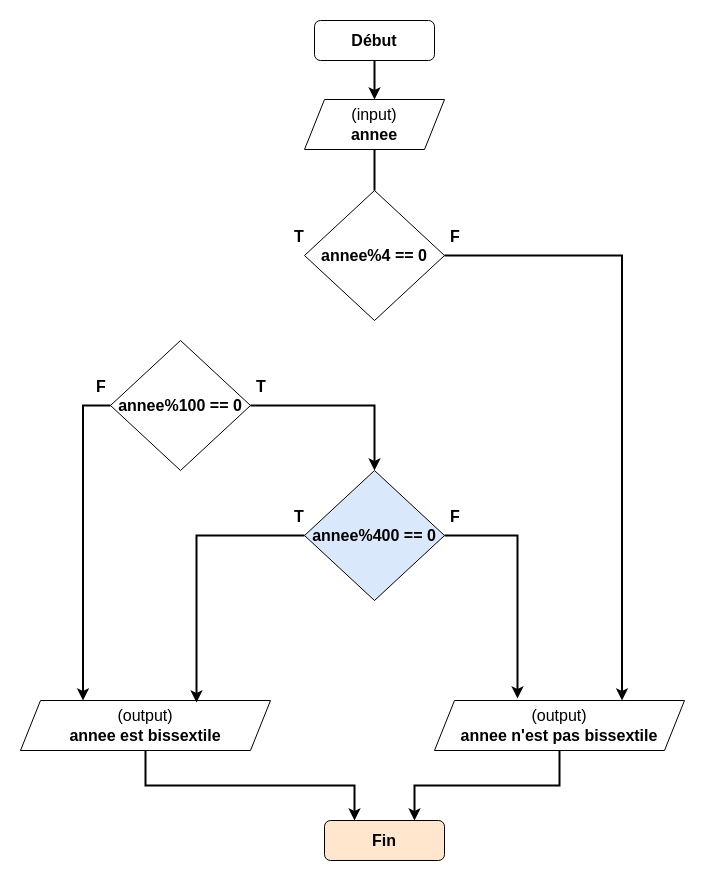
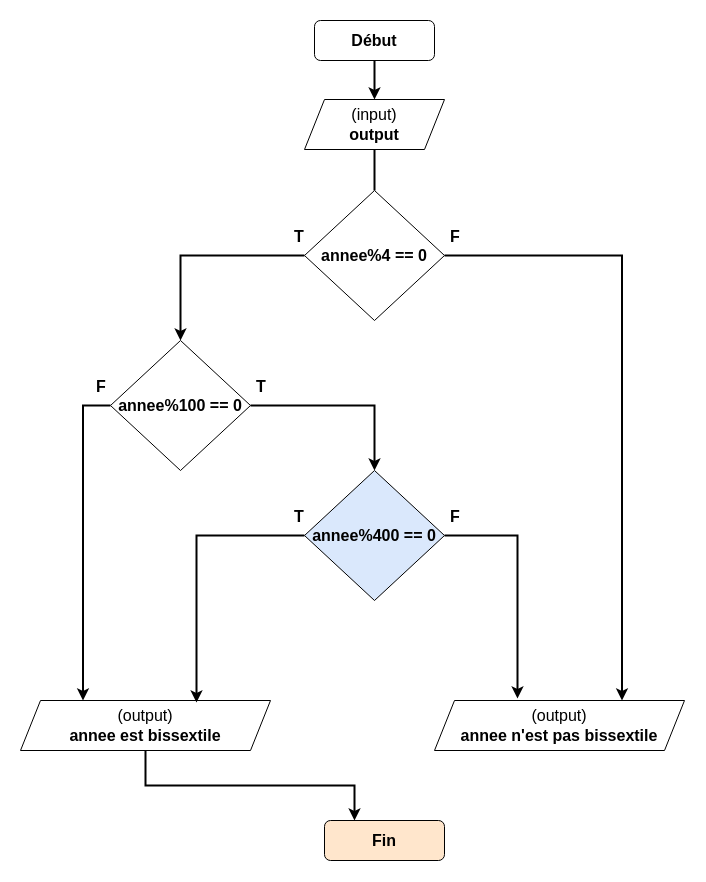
(375, 125) -> (375, 125)
none -> (205, 256)
(492, 786) -> none
